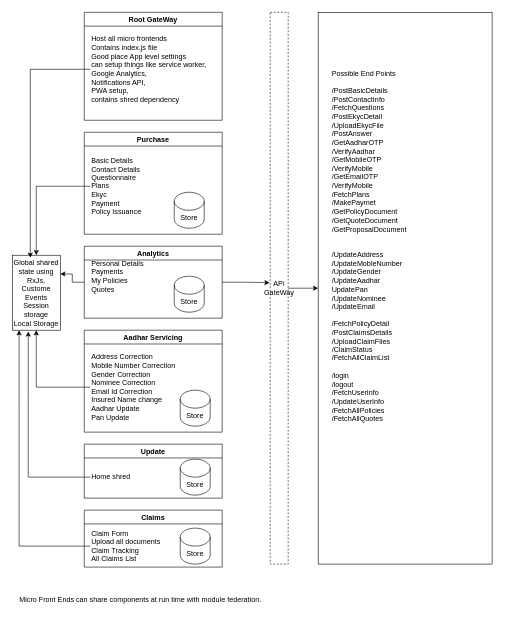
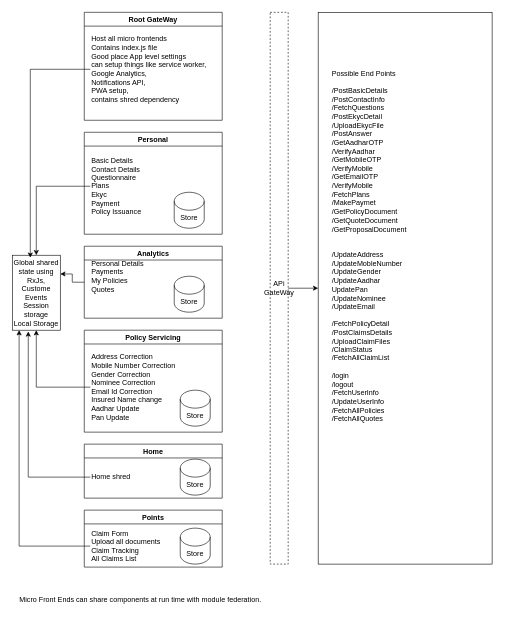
(153, 140) -> (153, 140)
(259, 283) -> none
(153, 338) -> (153, 338)
(153, 452) -> (153, 452)
(153, 518) -> (153, 518)
